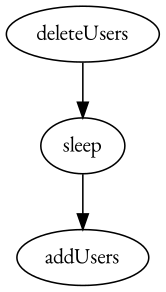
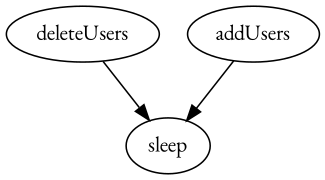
(83, 194) -> (215, 85)
